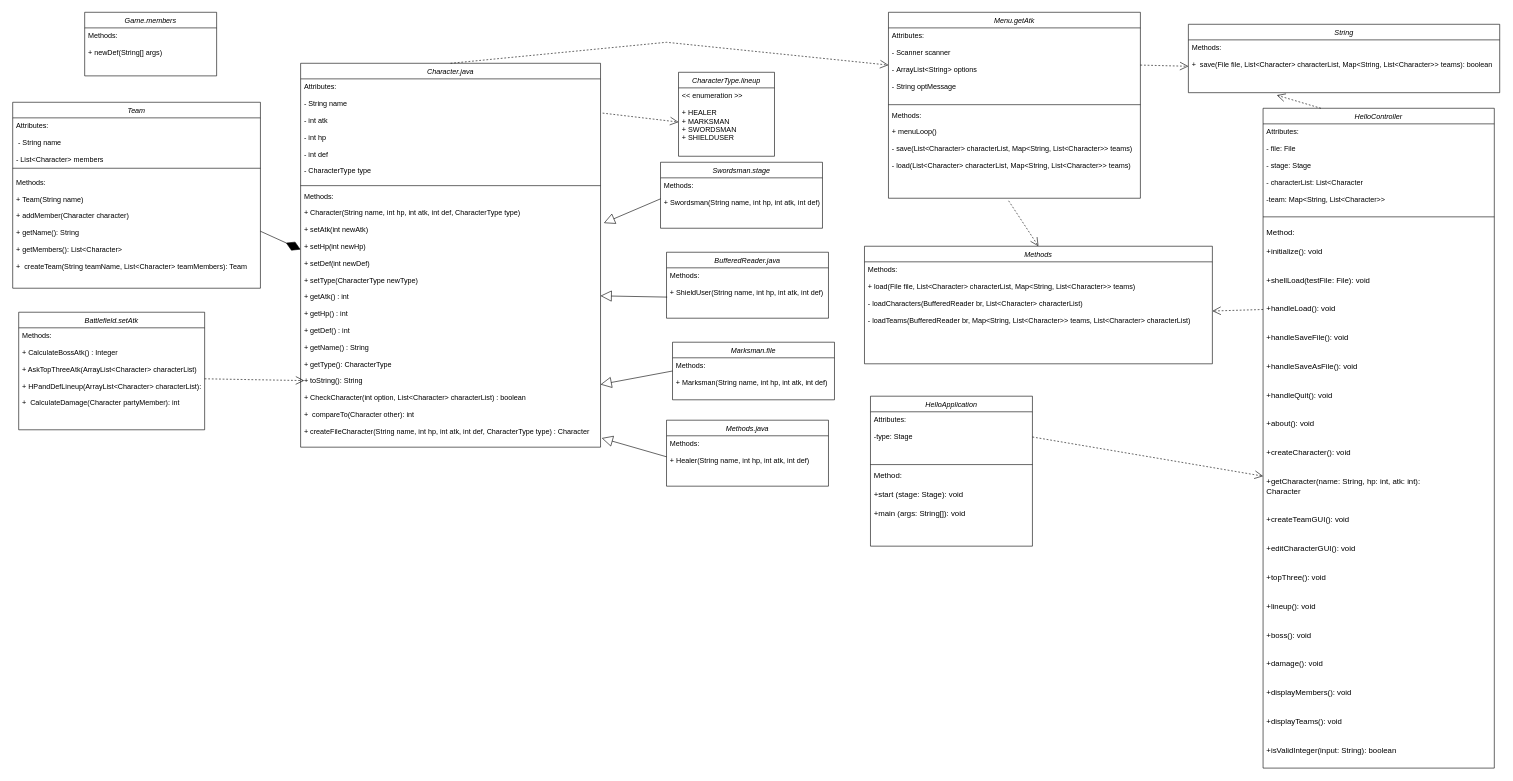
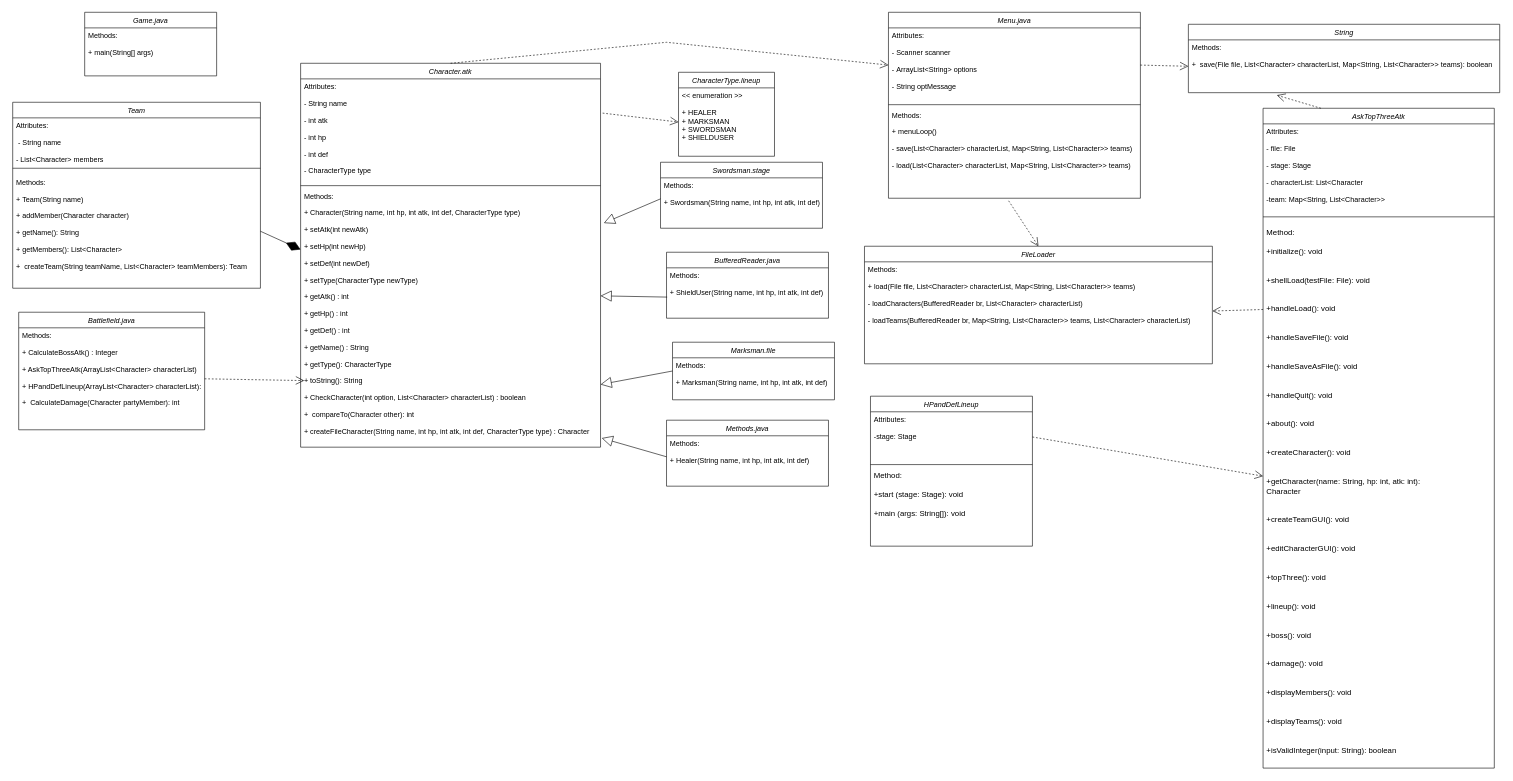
(150, 20) -> (150, 20)
(1014, 20) -> (1014, 20)
(103, 36) -> (103, 36)
(450, 71) -> (450, 71)
(1378, 116) -> (1378, 116)
(1038, 254) -> (1038, 254)
(111, 320) -> (111, 320)
(951, 404) -> (951, 404)
(894, 420) -> (894, 420)
